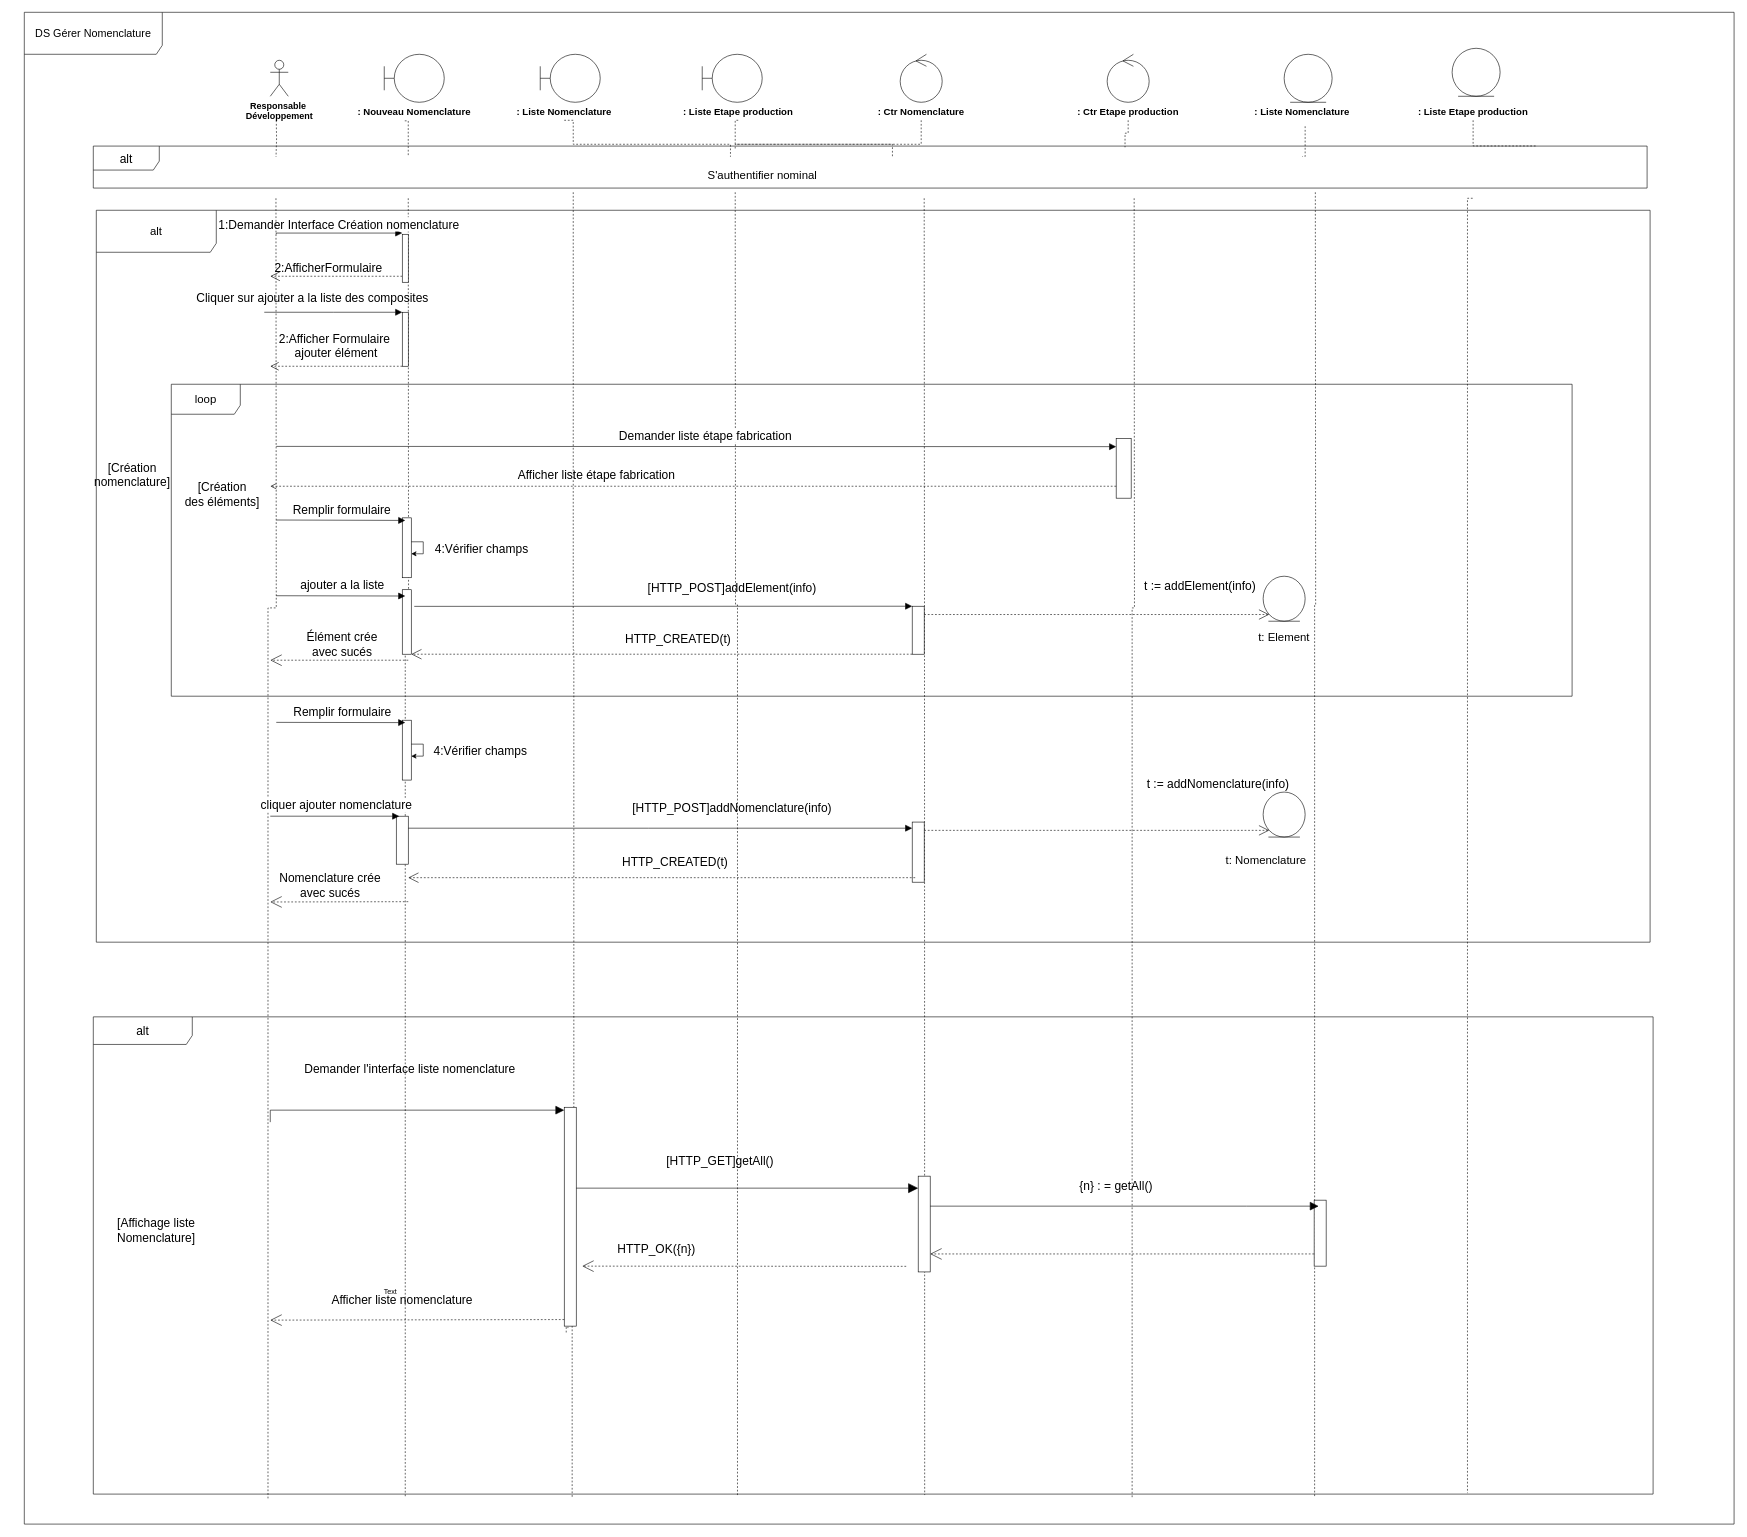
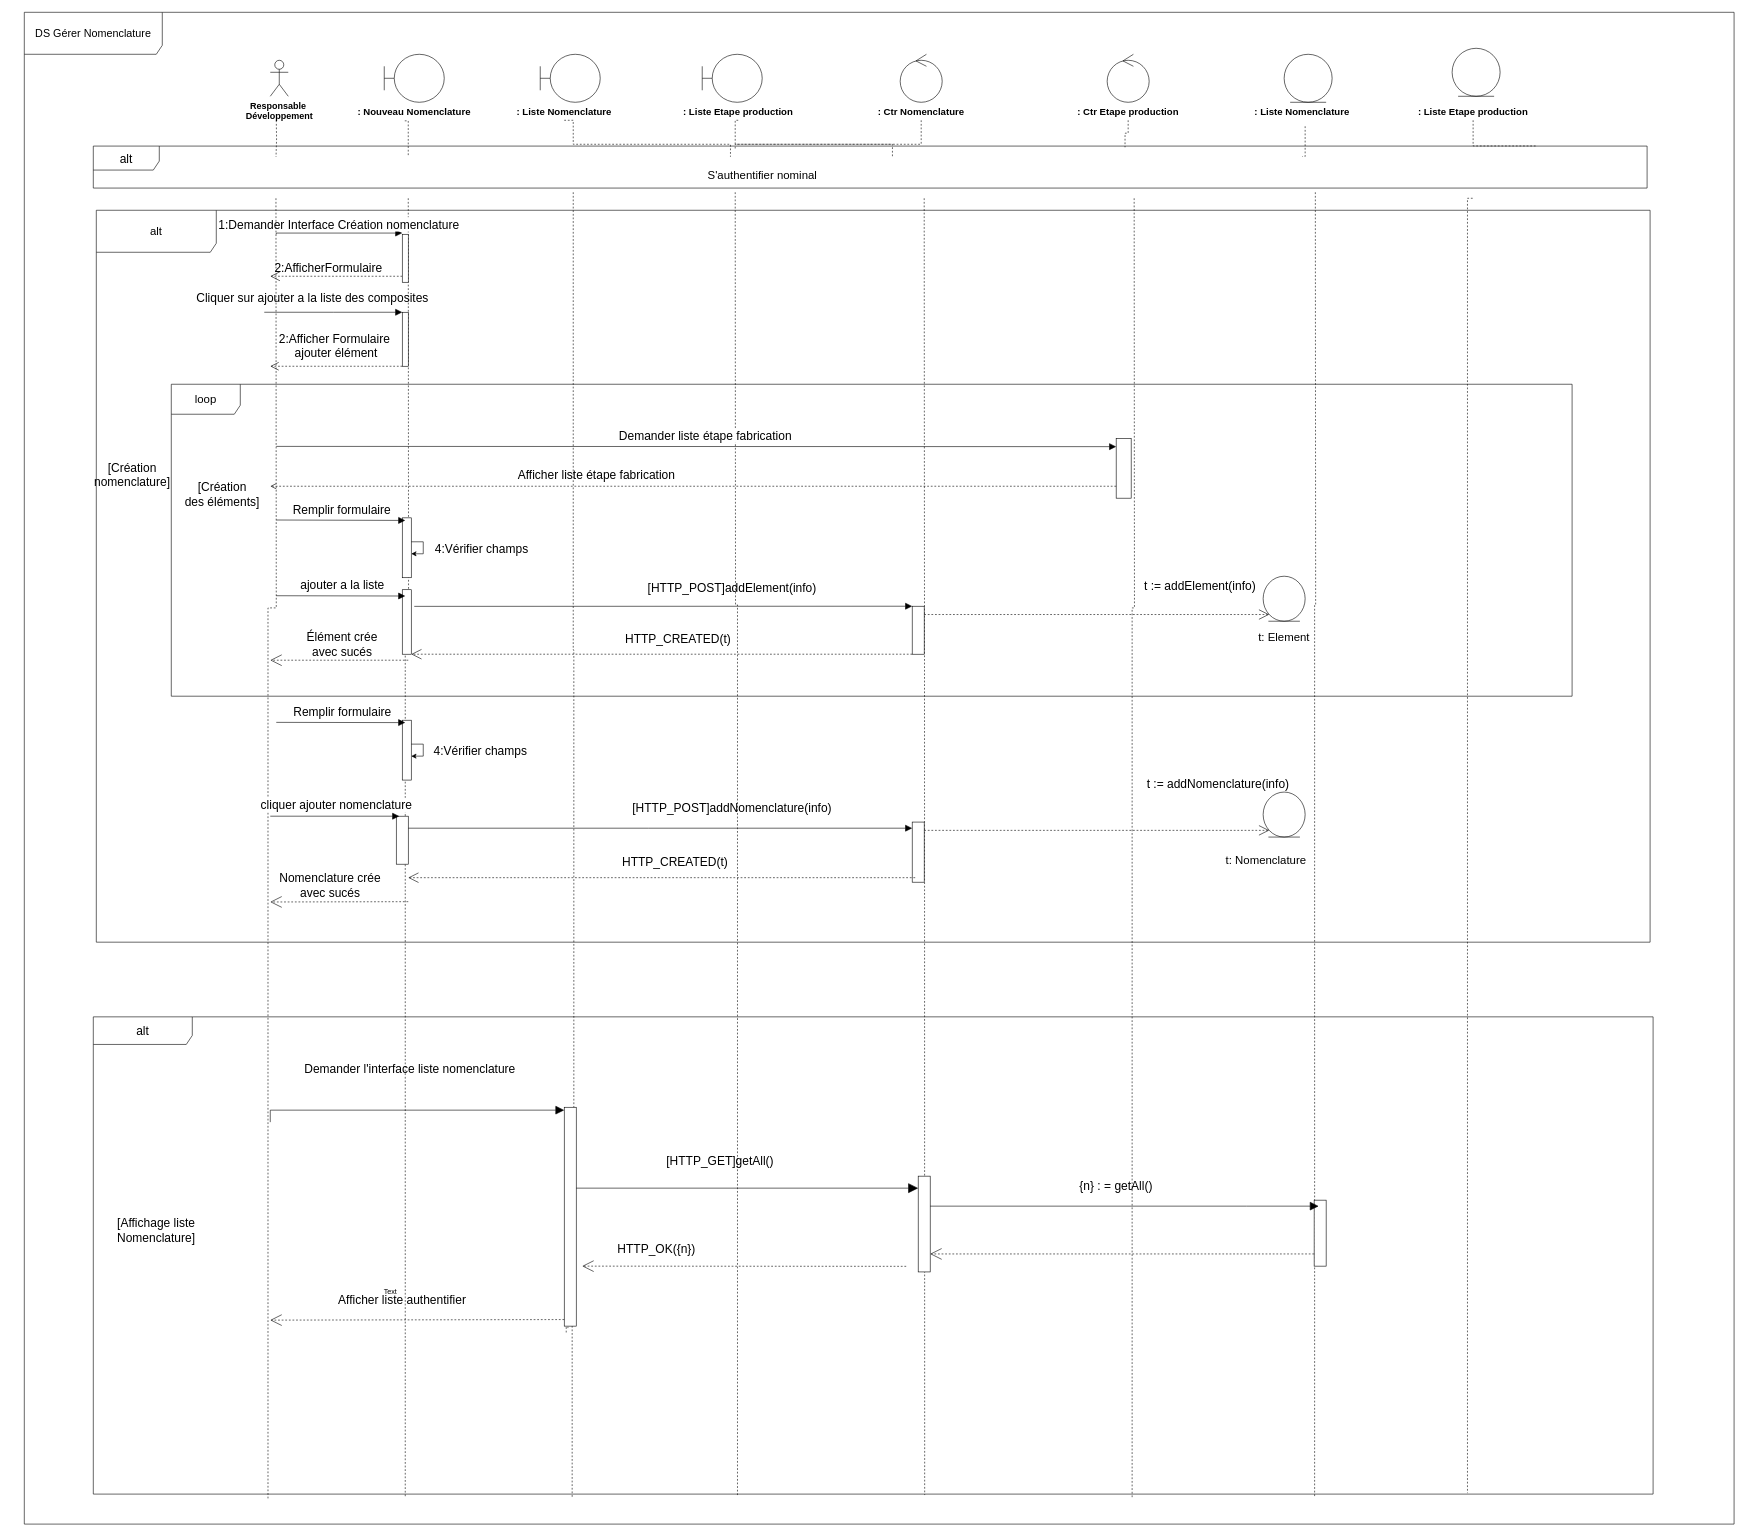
(402, 1299) -> (402, 1299)
